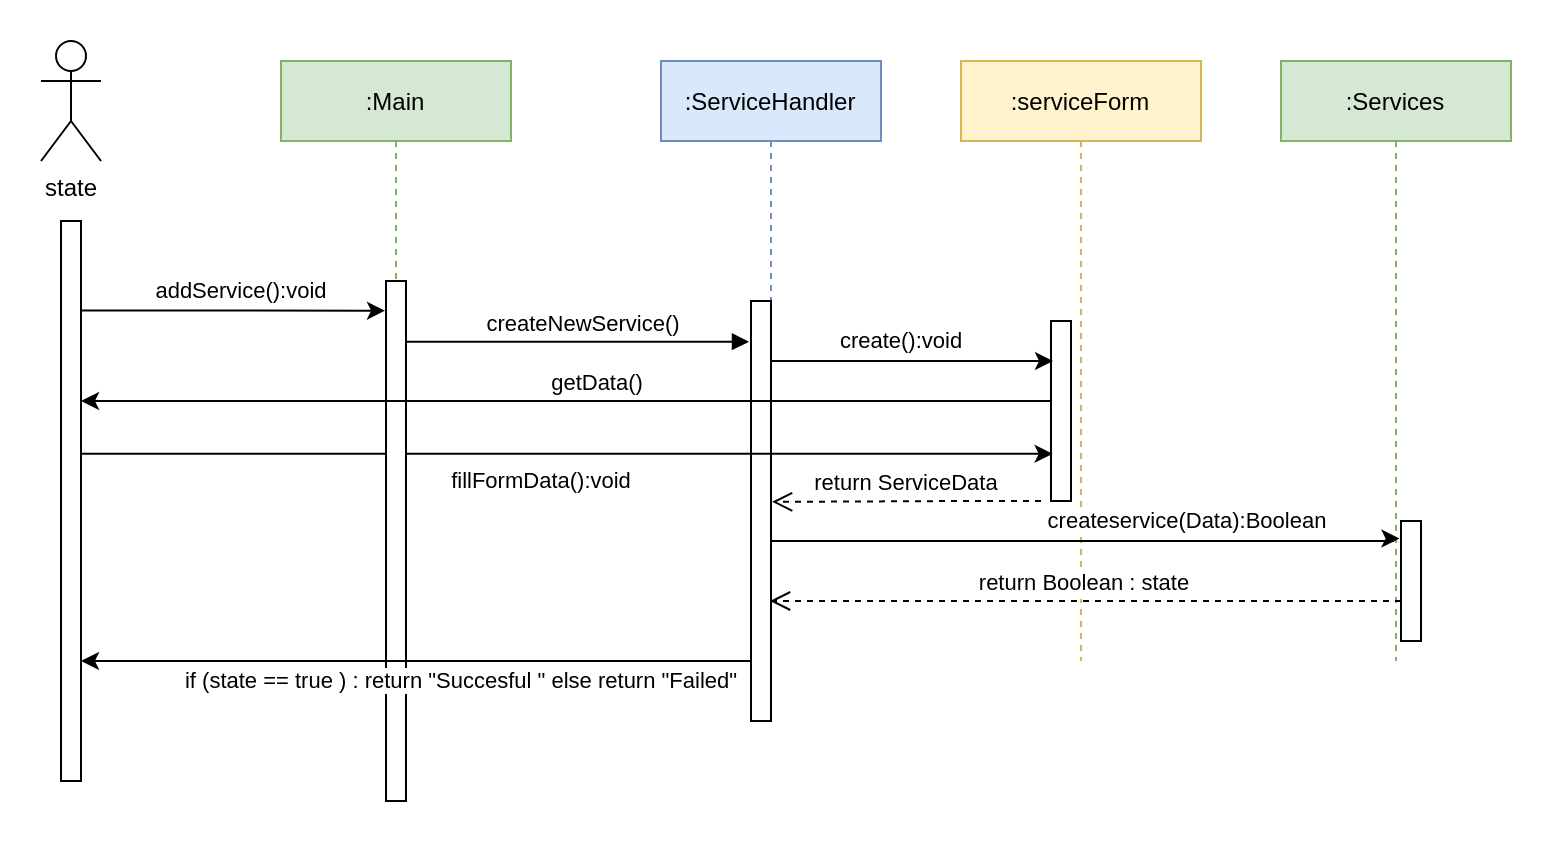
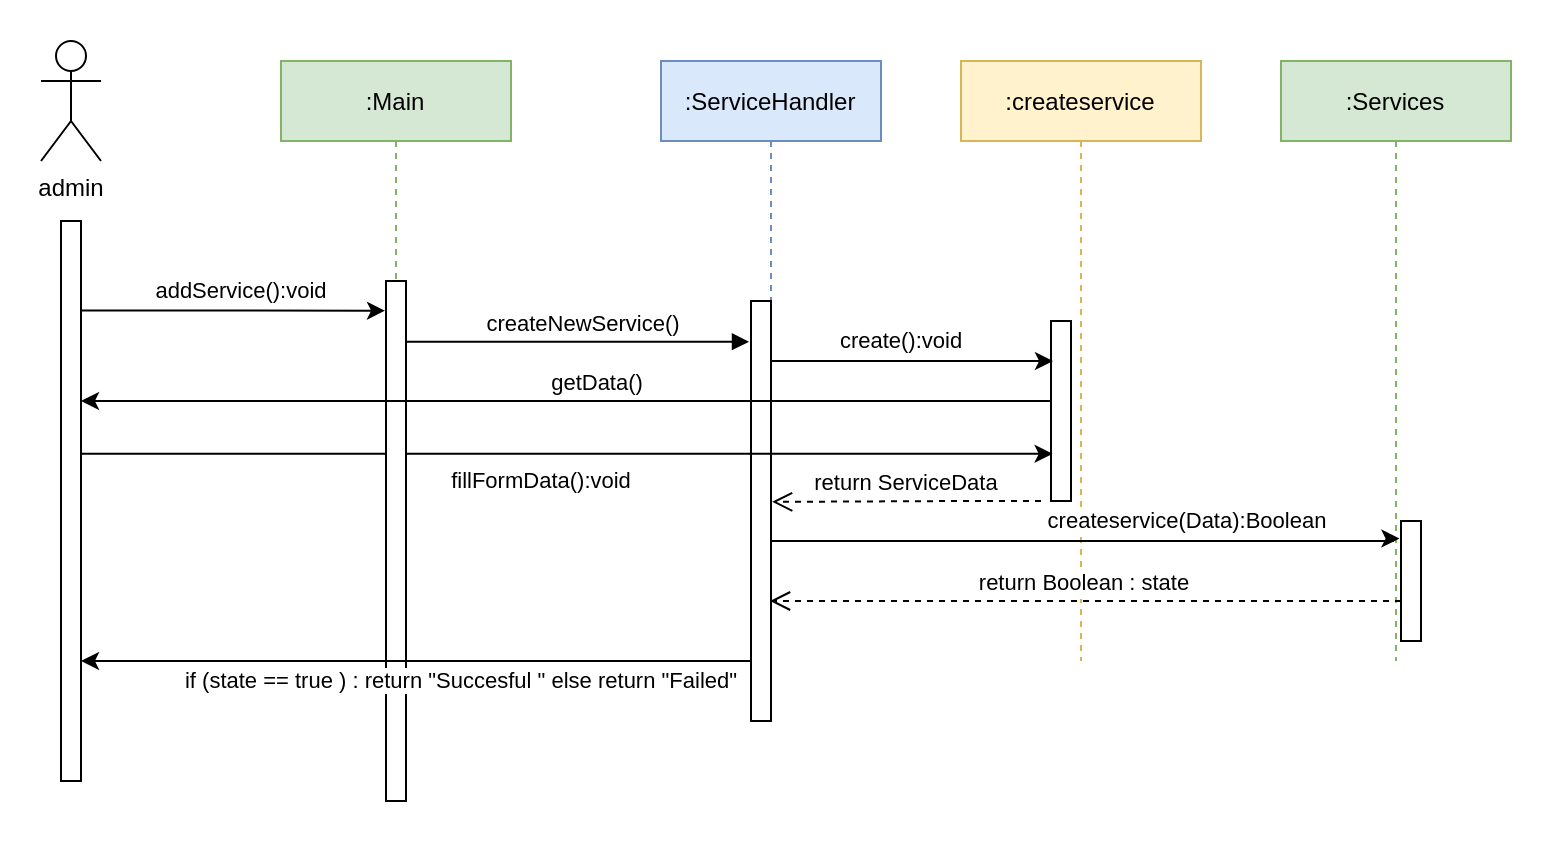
(1080, 102) -> (1080, 102)
(72, 189) -> (72, 189)
